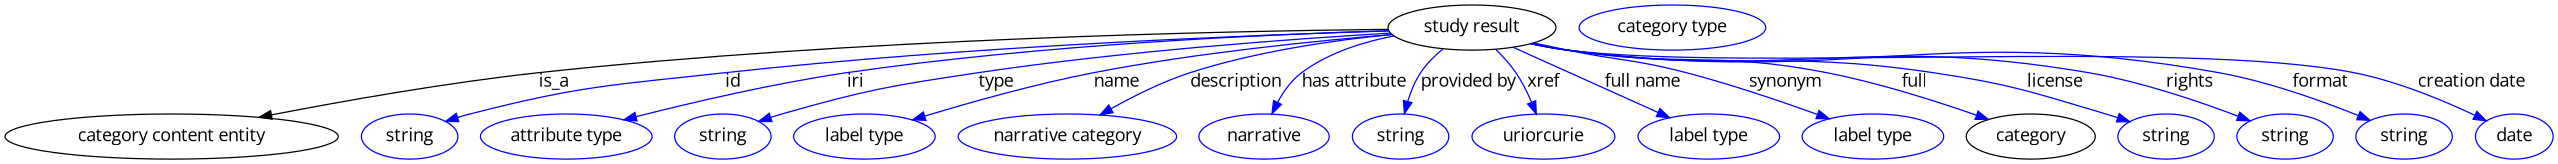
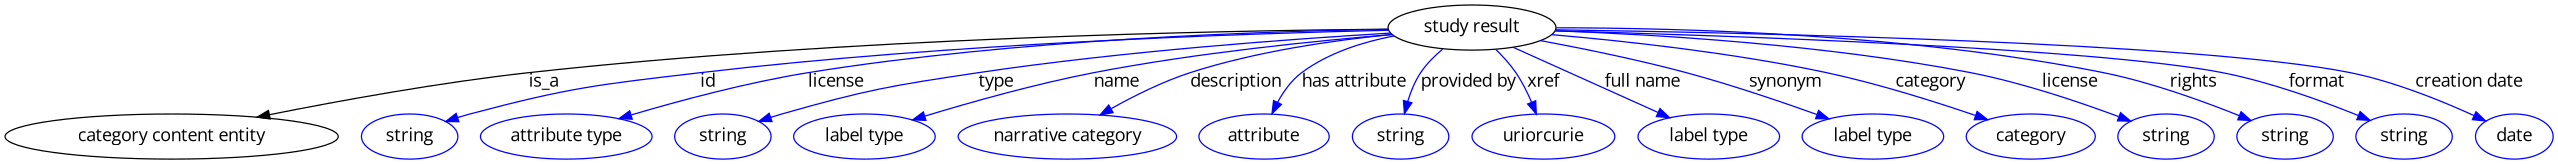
(1672, 28) -> none
(856, 82) -> (836, 82)
(1915, 82) -> (1931, 82)
(1264, 137) -> (1264, 137)
(2031, 137) -> (2031, 137)
